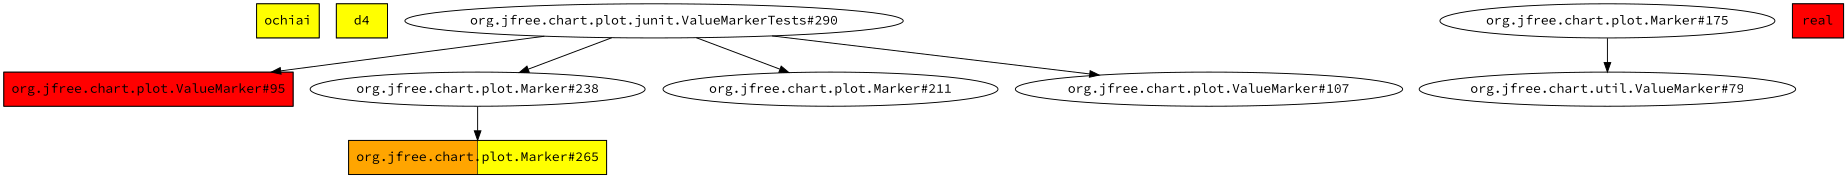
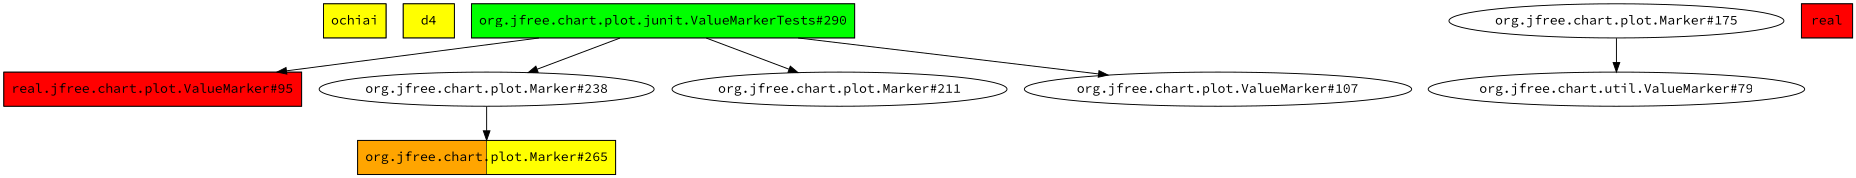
(654, 21) -> (663, 21)
(148, 89) -> (153, 89)
